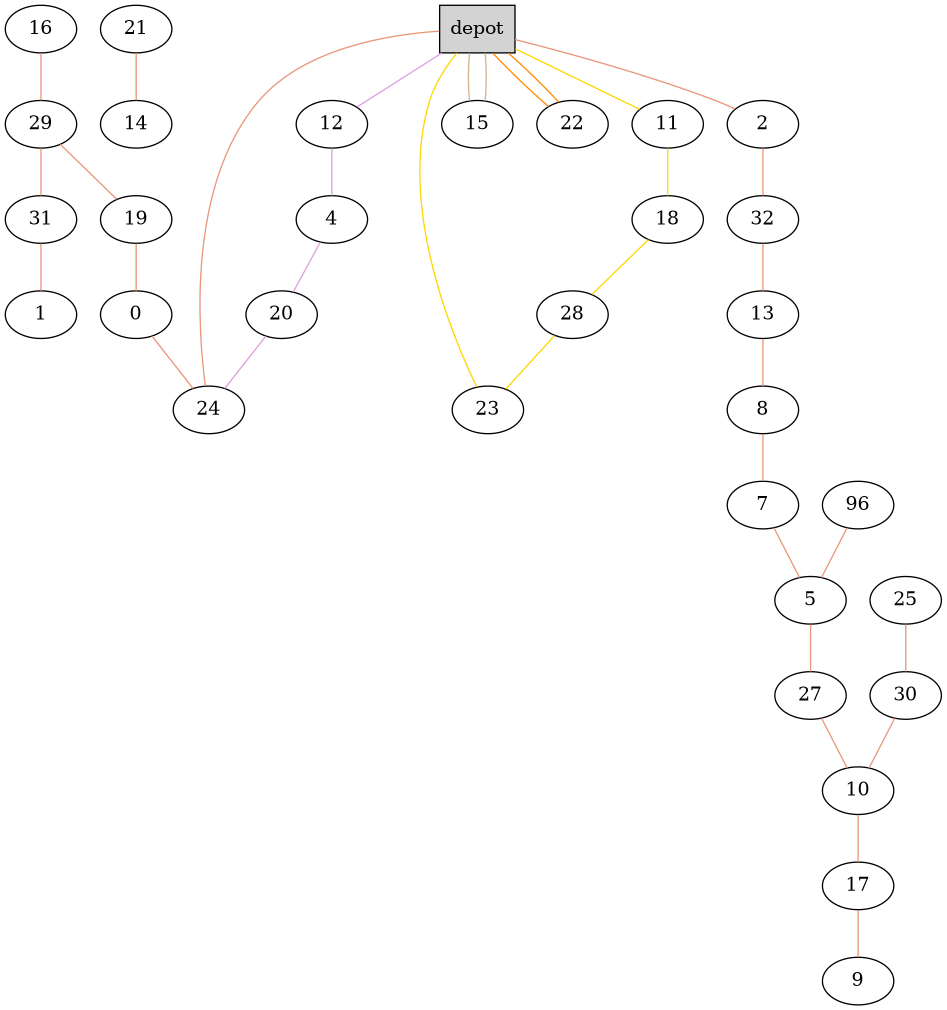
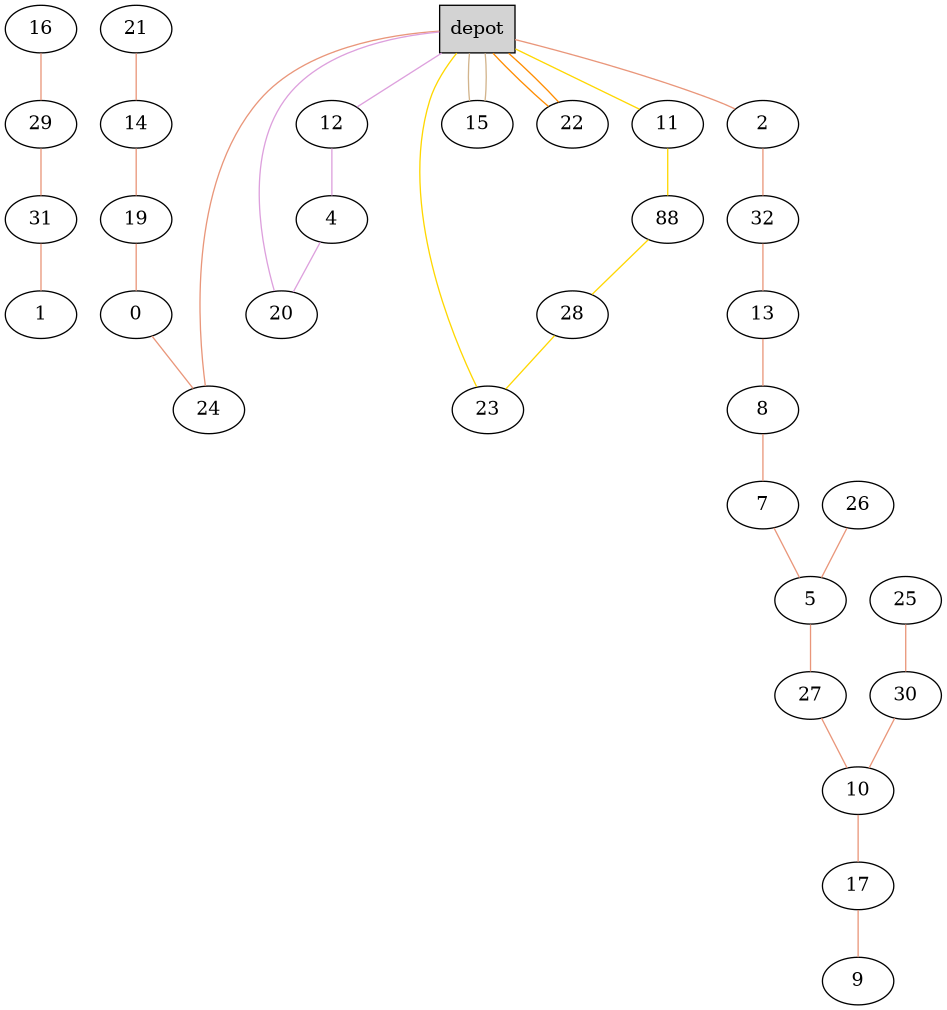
(88, 172) -> (136, 172)
(668, 219) -> (668, 219)
(245, 362) -> (279, 110)
(858, 505) -> (858, 505)
